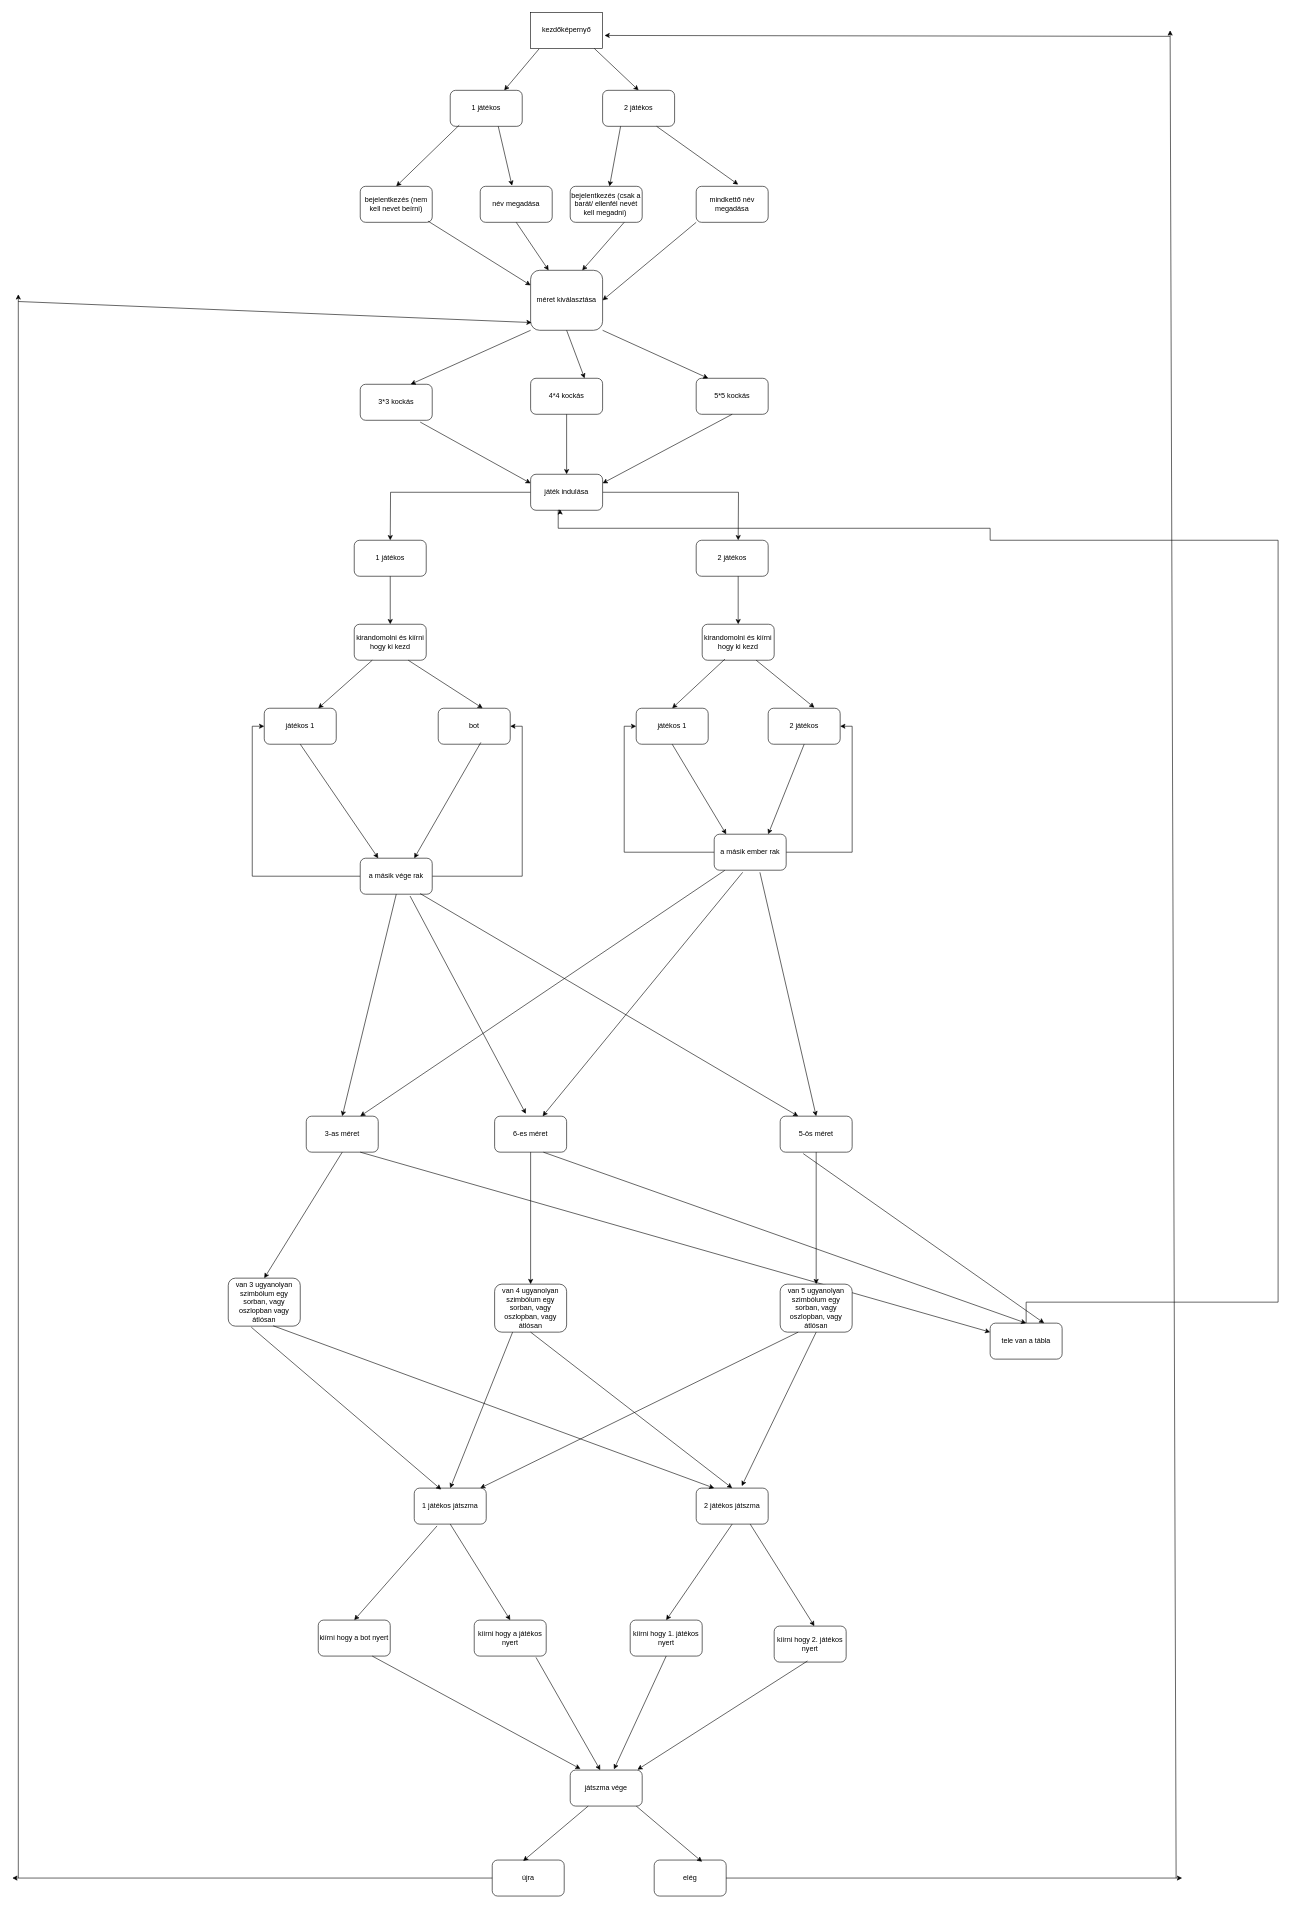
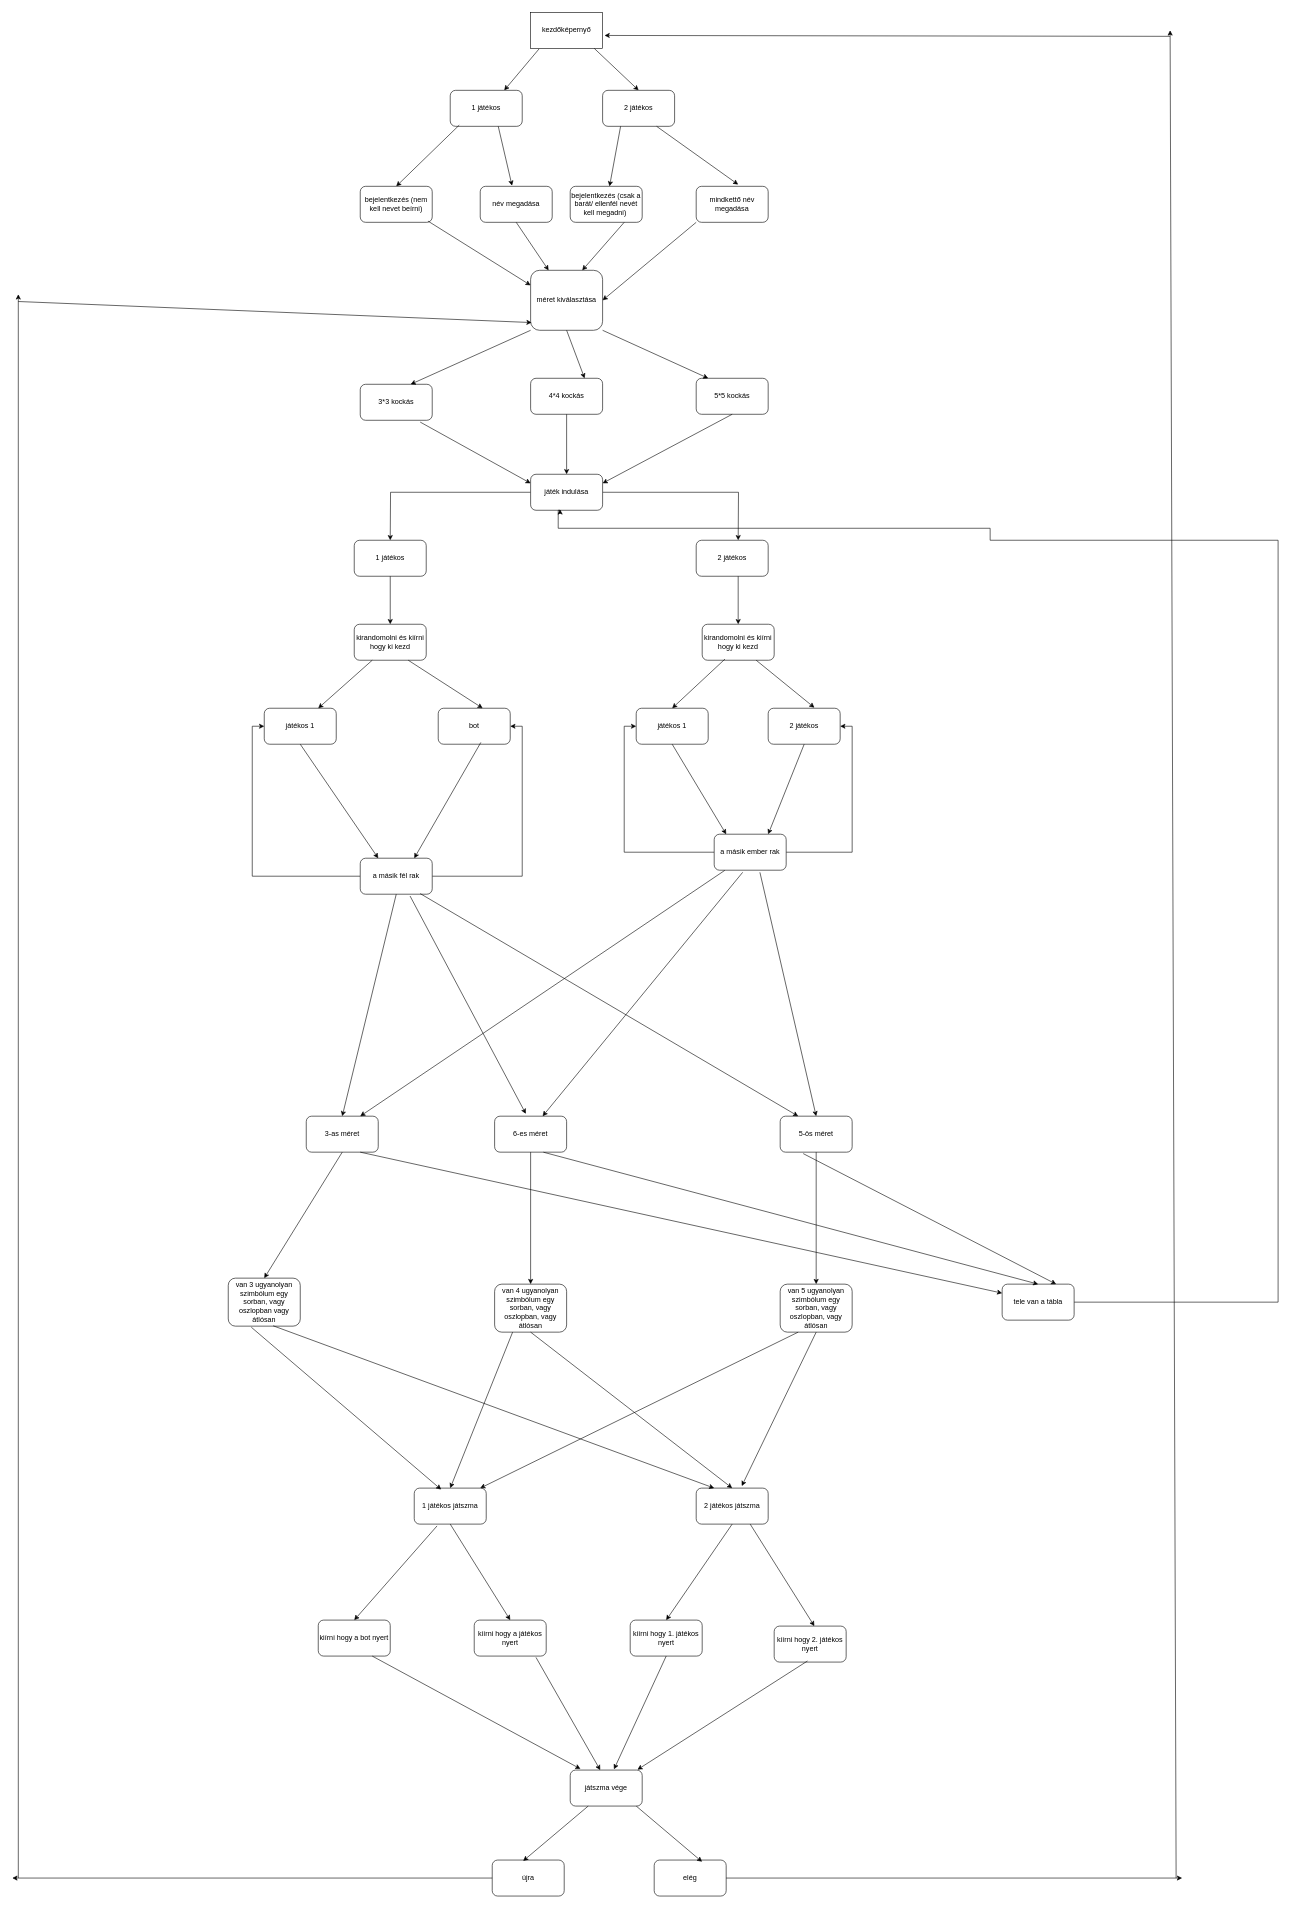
(396, 876) -> (396, 876)
(1026, 1341) -> (1038, 1302)
